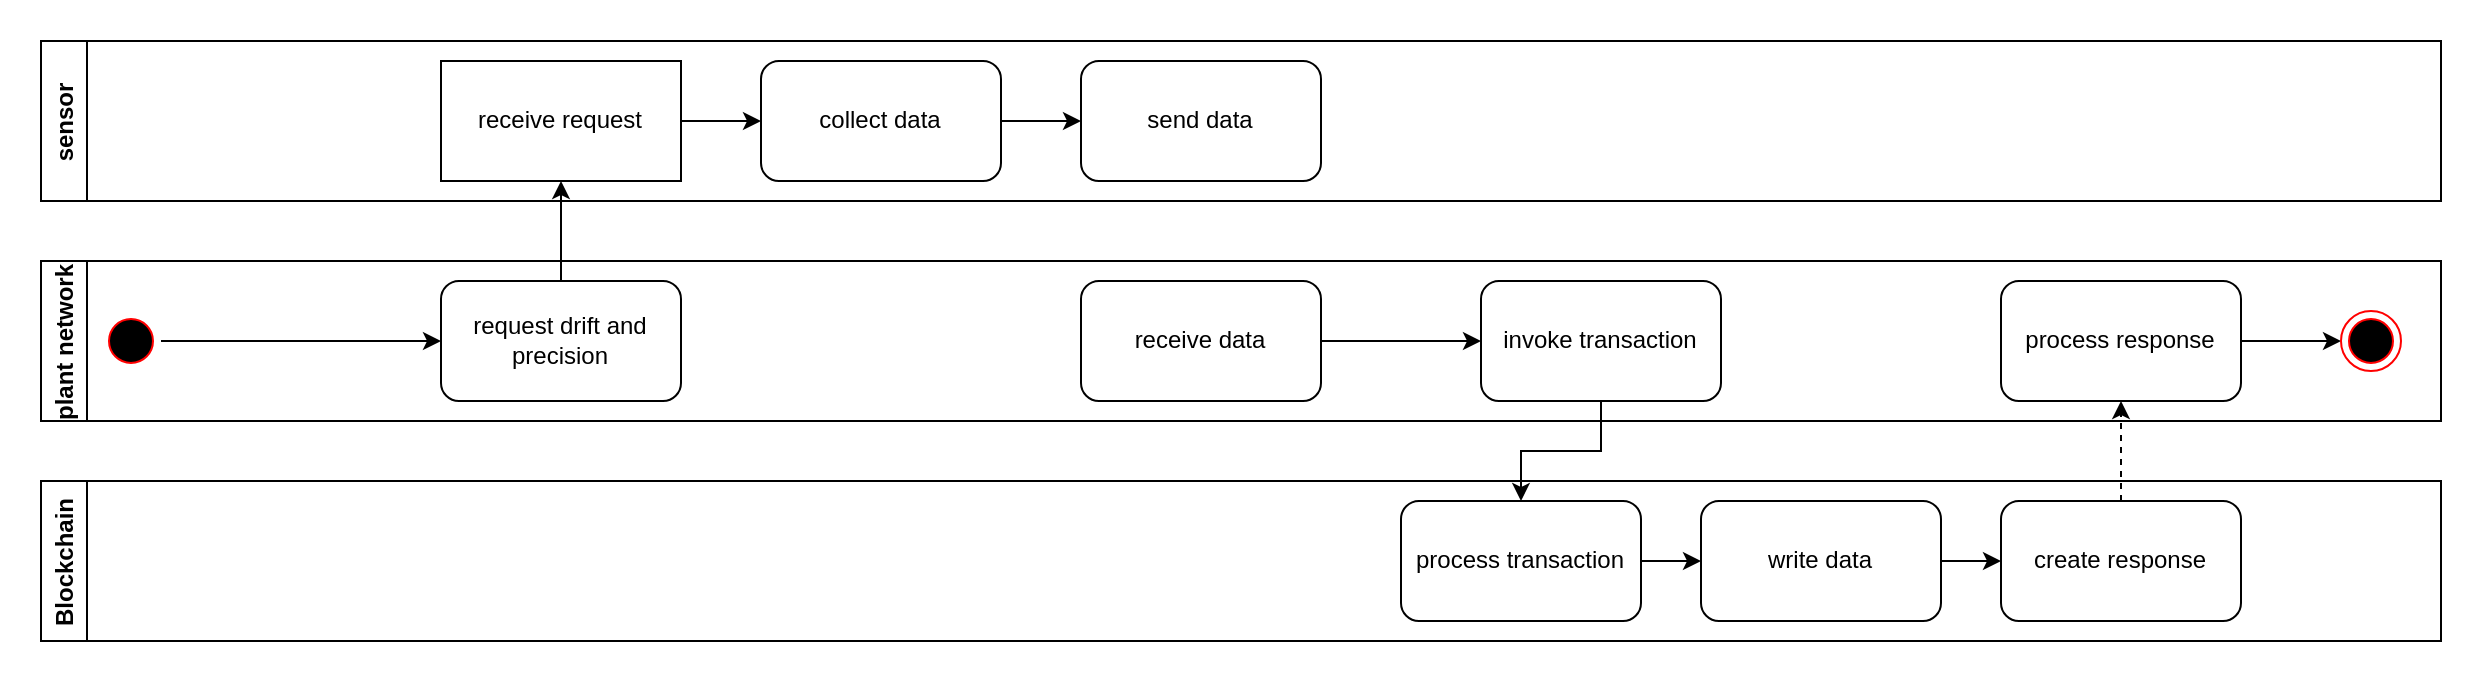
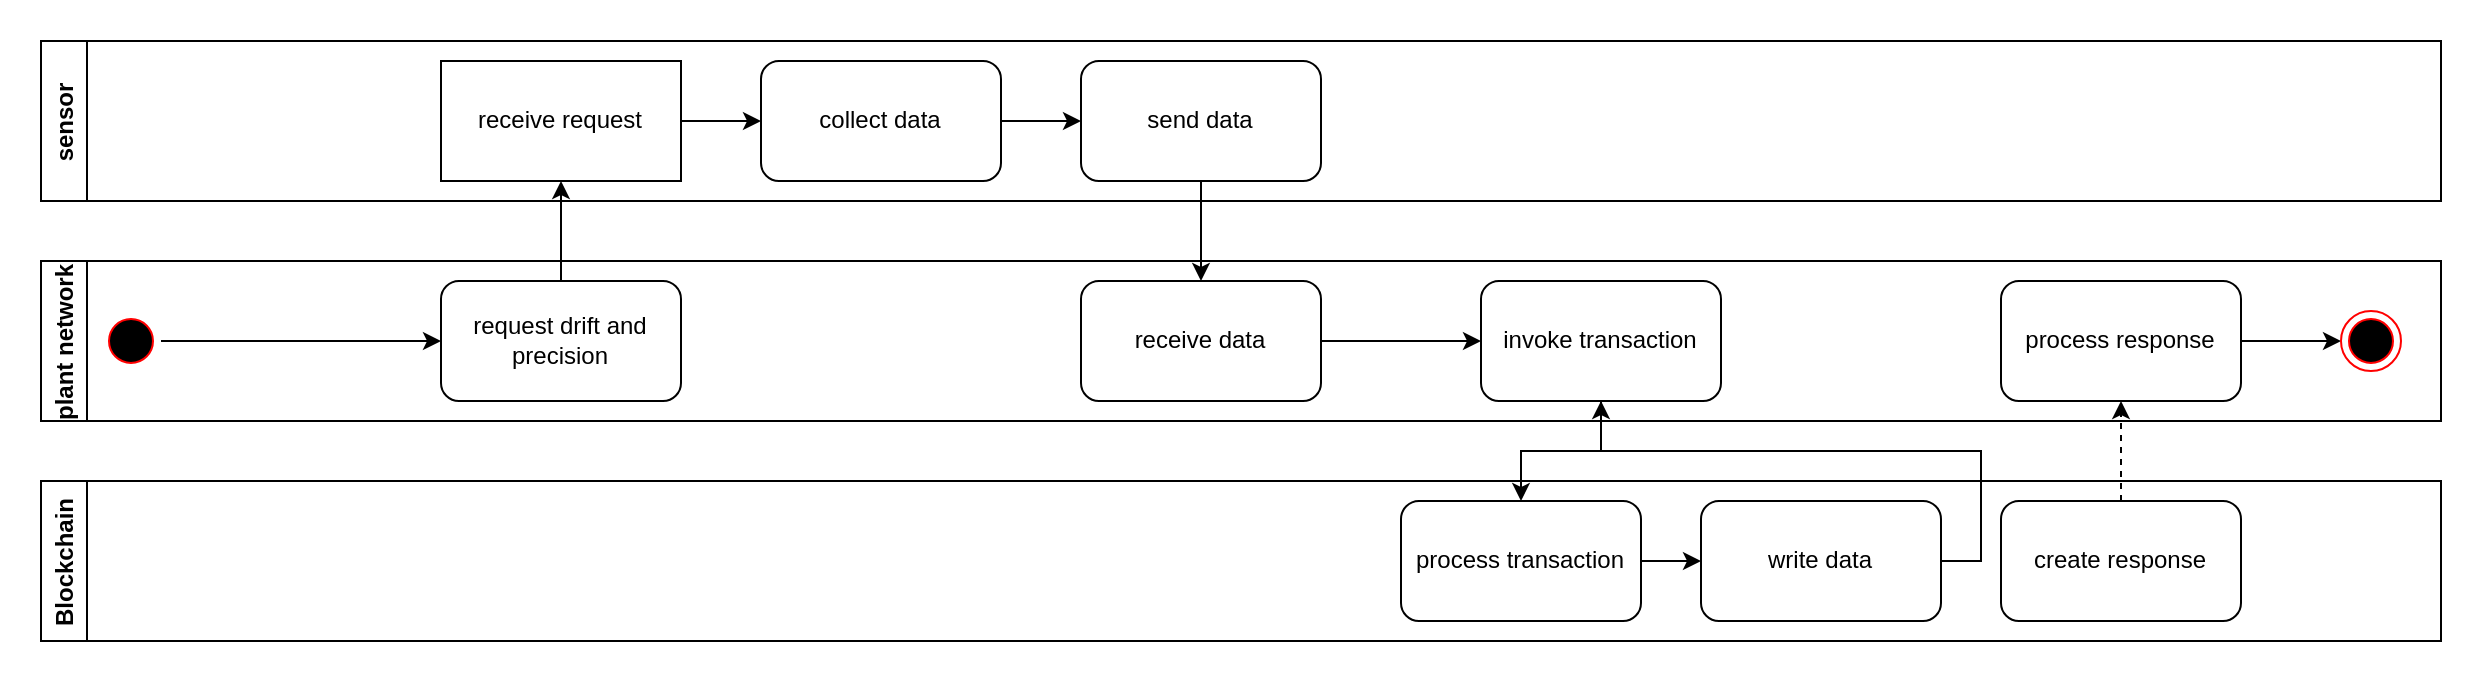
none -> (1201, 224)
(1983, 561) -> (1850, 451)
